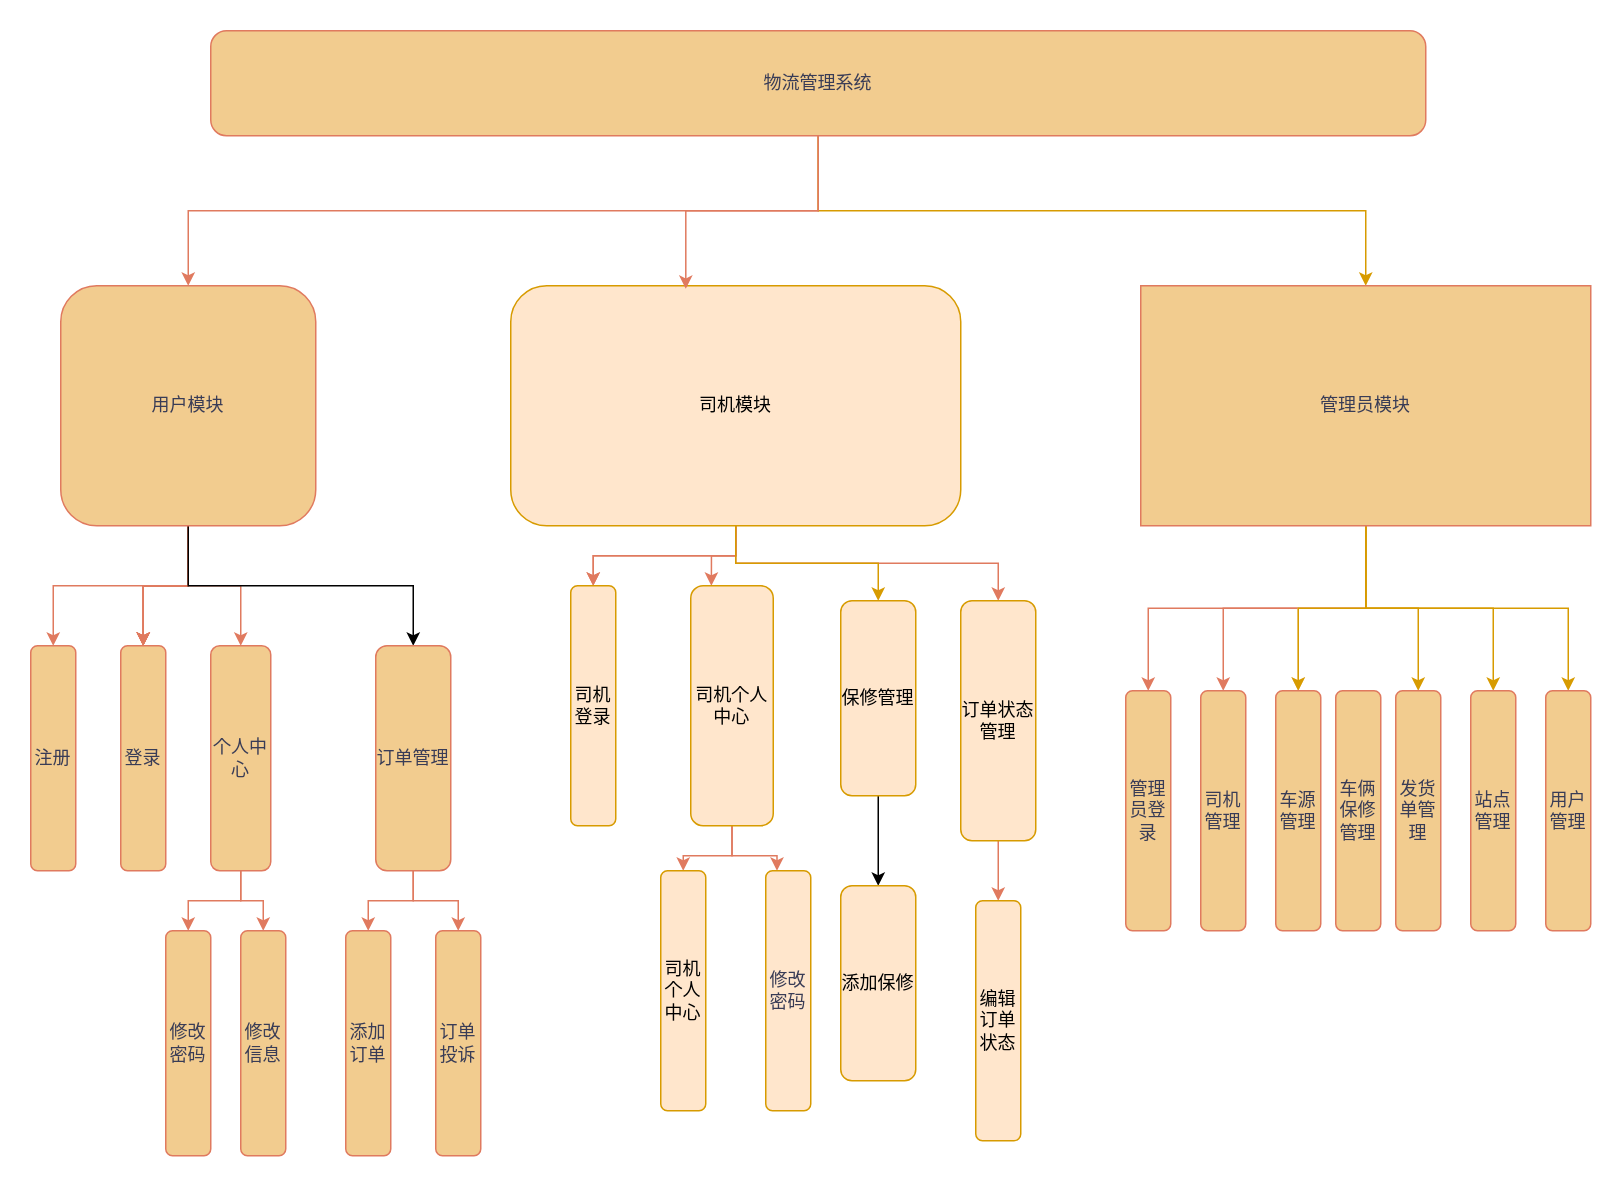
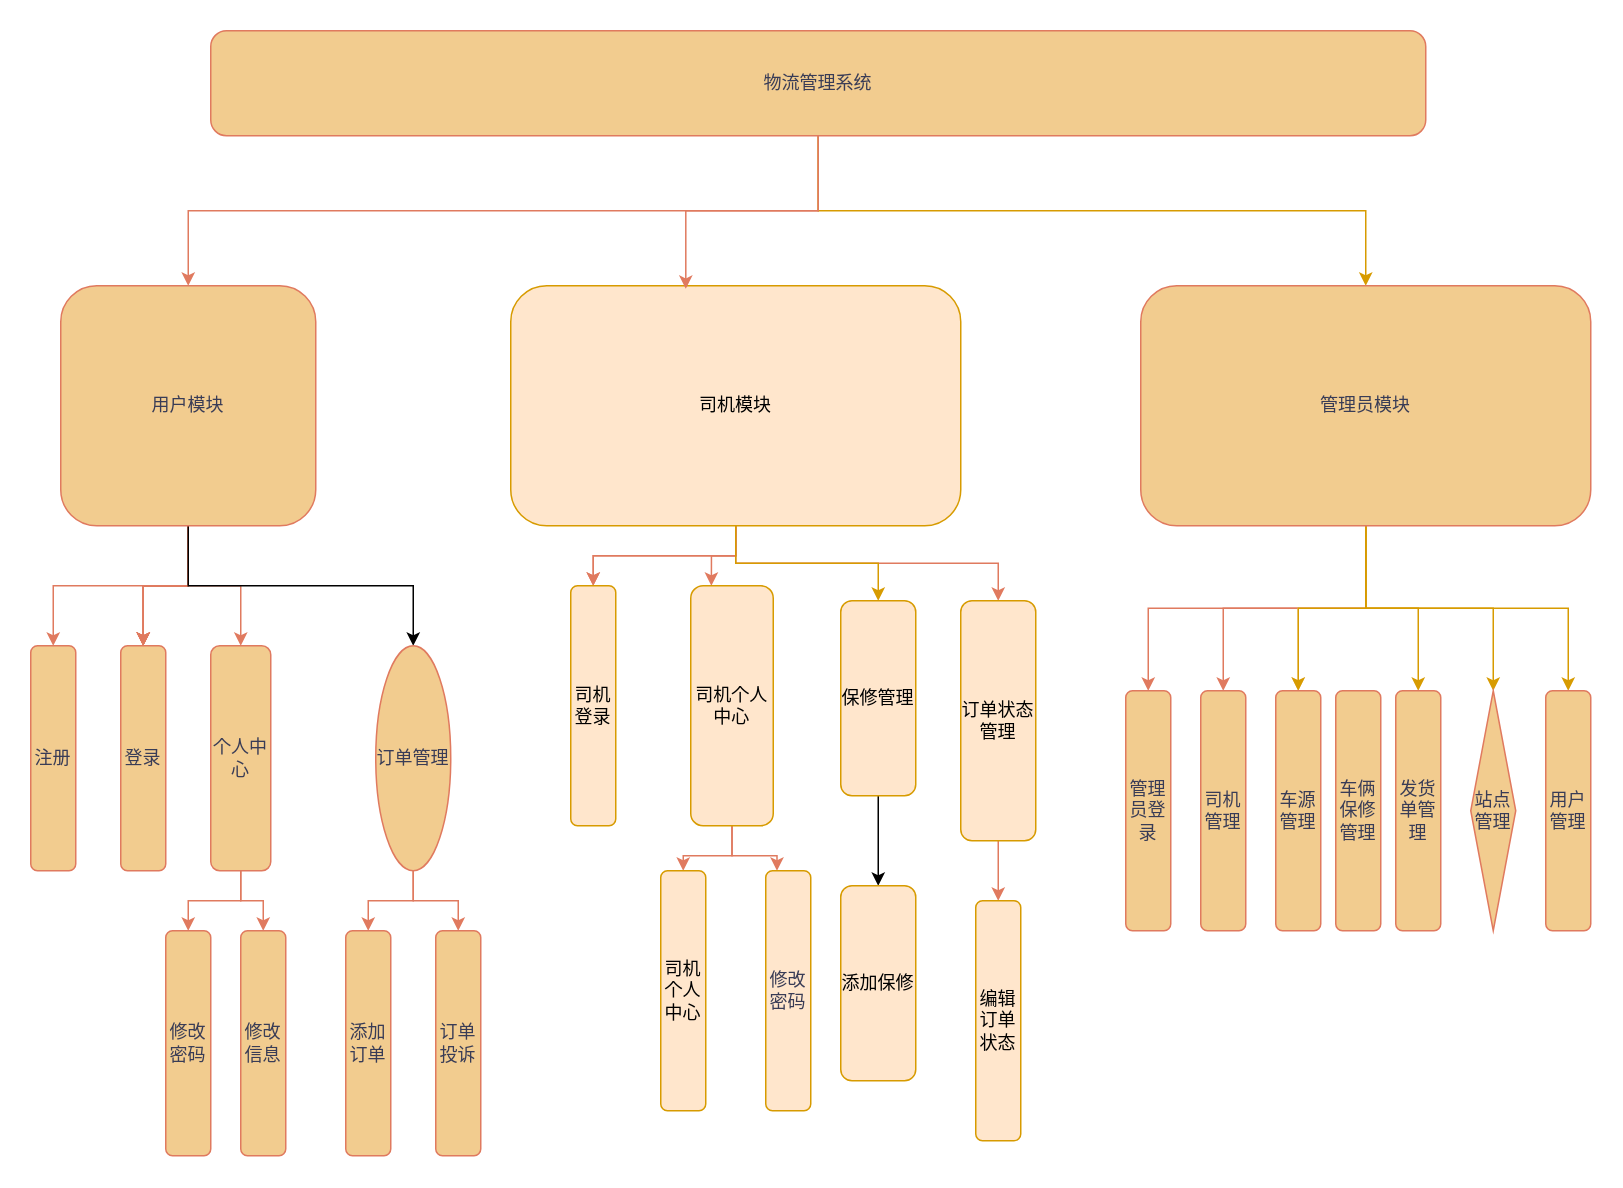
(1366, 406) -> (1366, 406)
(413, 758) -> (413, 758)
(1493, 811) -> (1493, 811)
